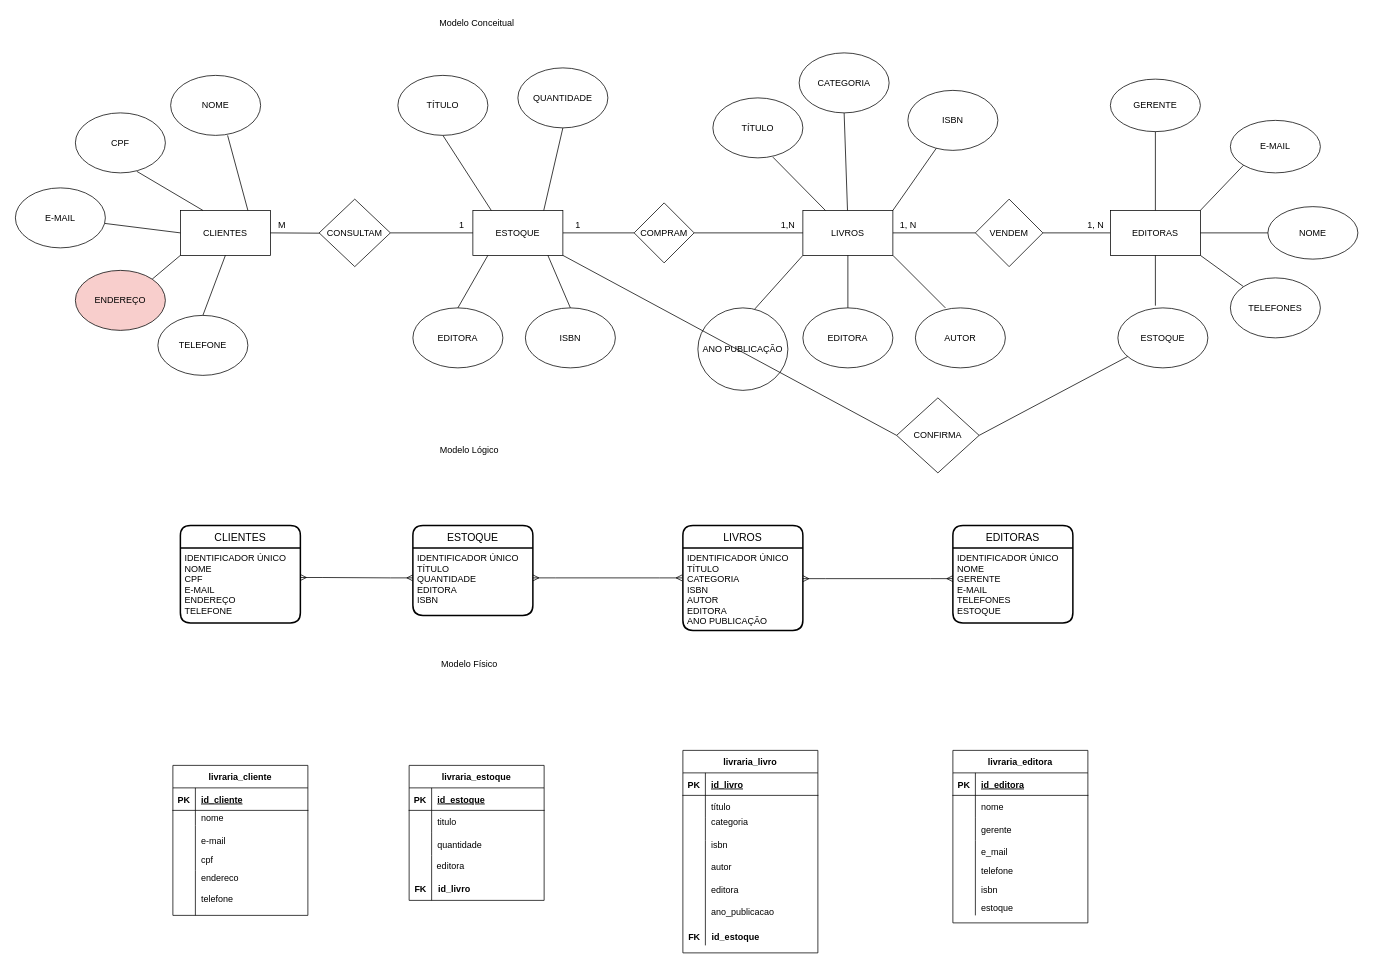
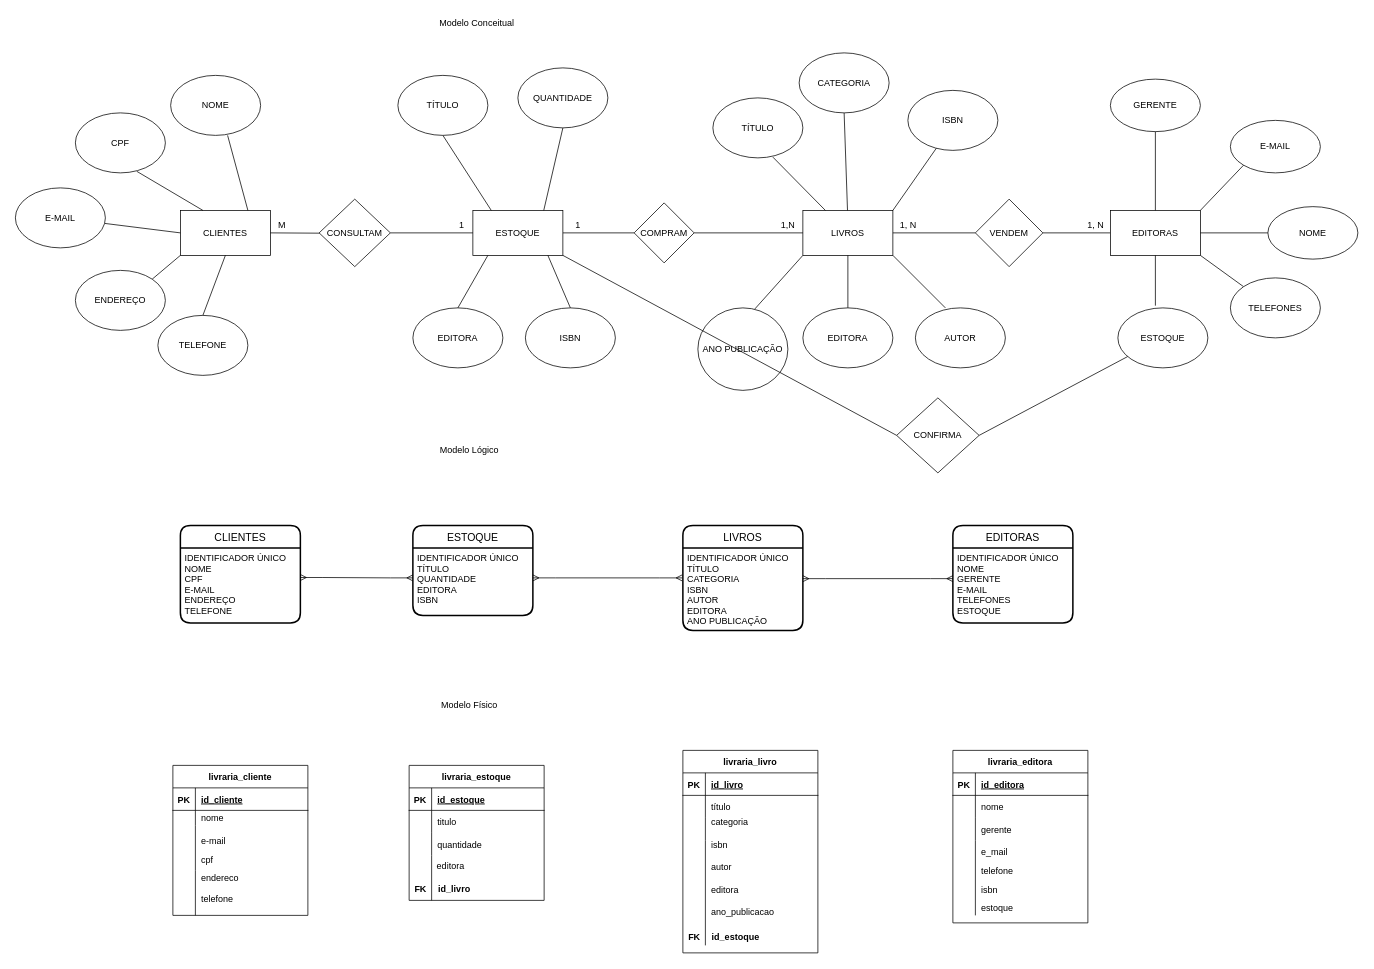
(120, 300) -> (120, 300)
(469, 664) -> (469, 705)
